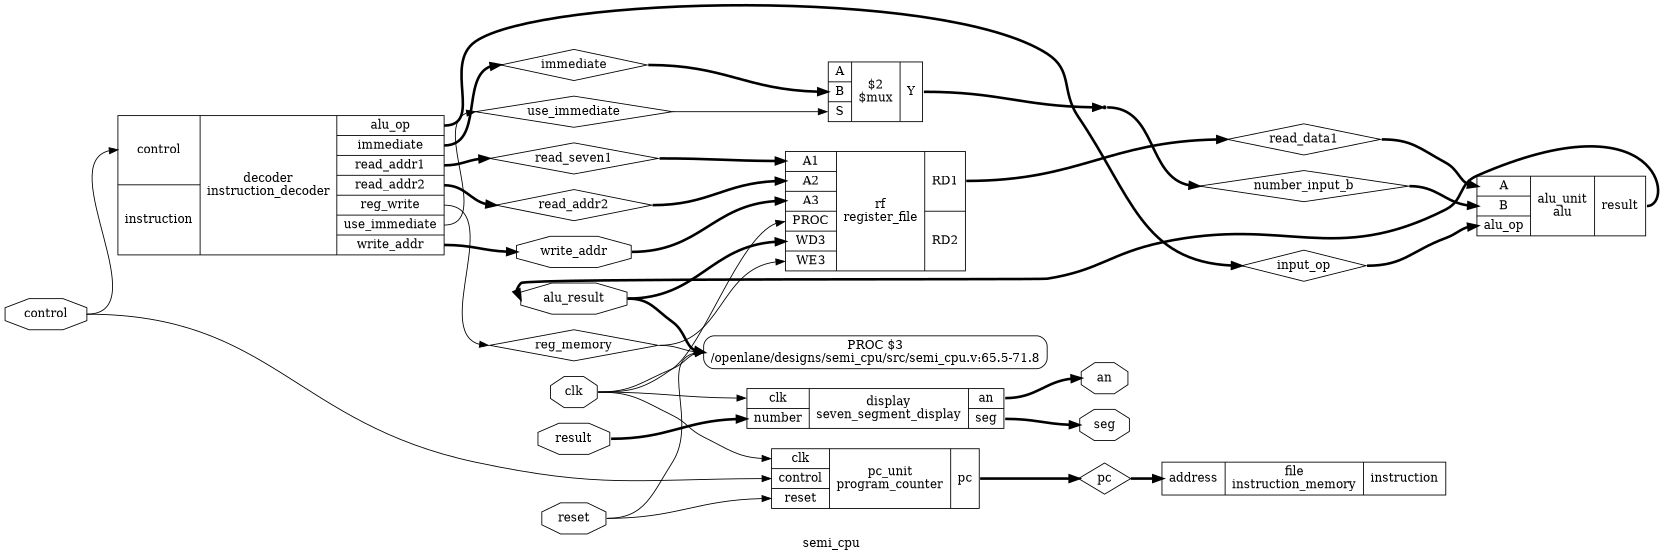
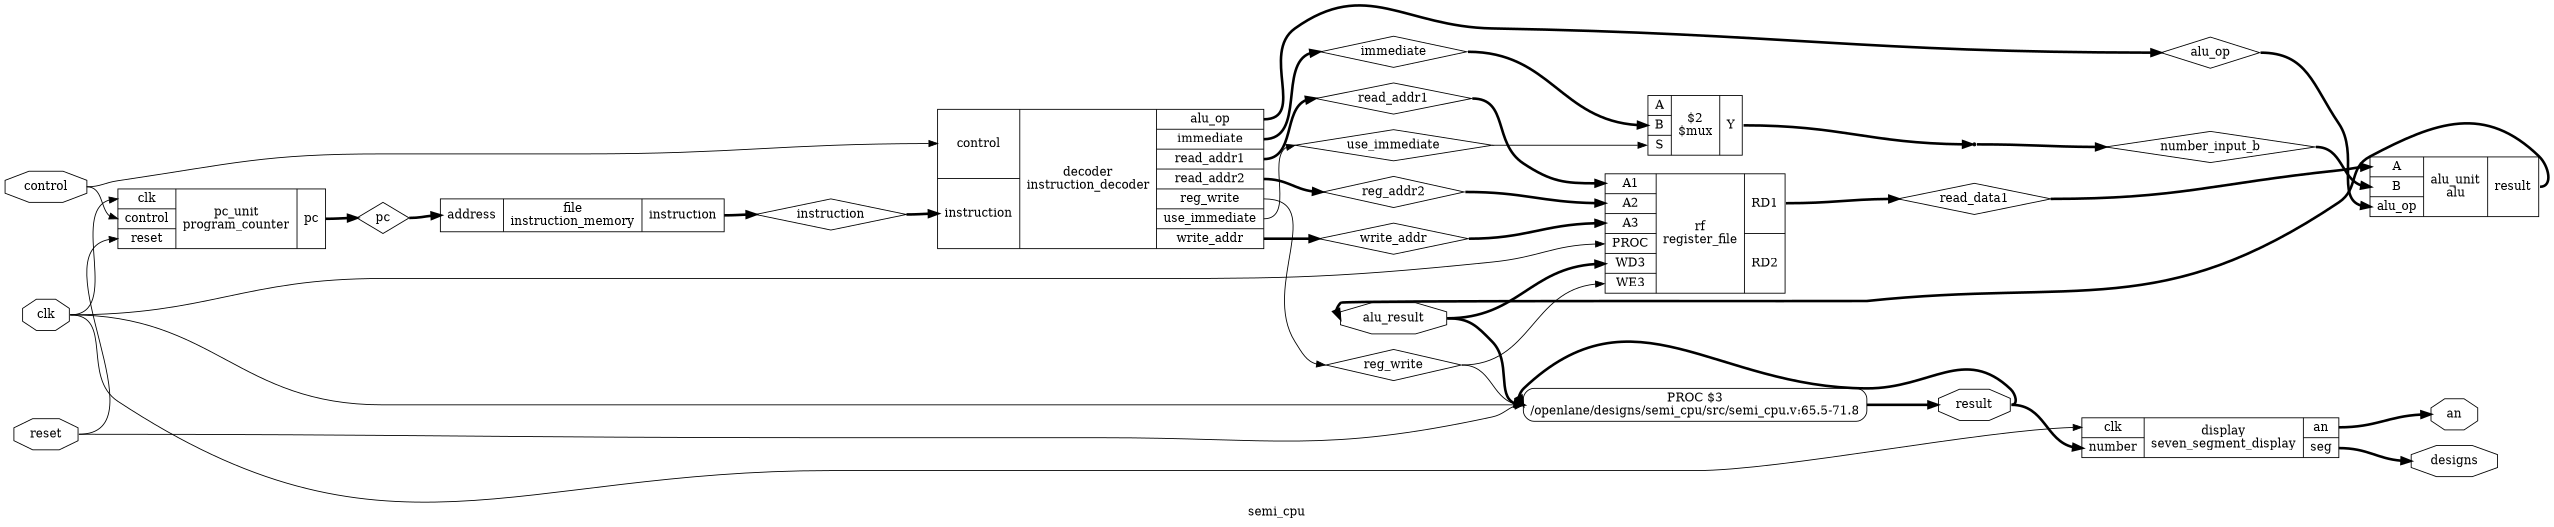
(574, 158) -> (1394, 99)
(574, 205) -> (1394, 192)
none -> (831, 214)
(574, 252) -> (1394, 239)
(1304, 266) -> (2210, 53)
(574, 345) -> (1394, 365)
none -> (1768, 374)
none -> (1898, 405)
(1105, 425) -> (2454, 461)
